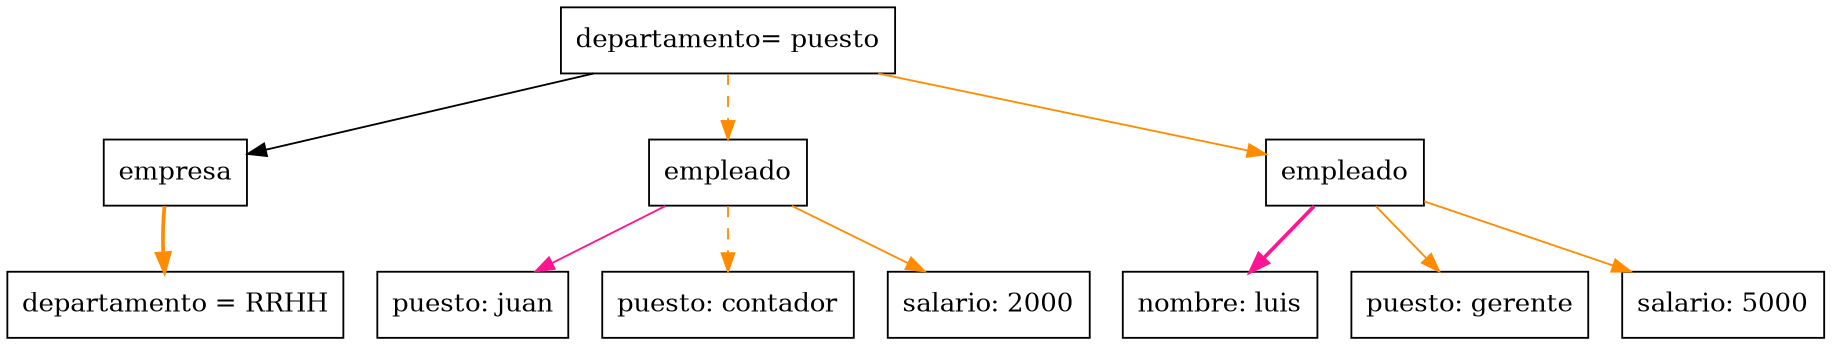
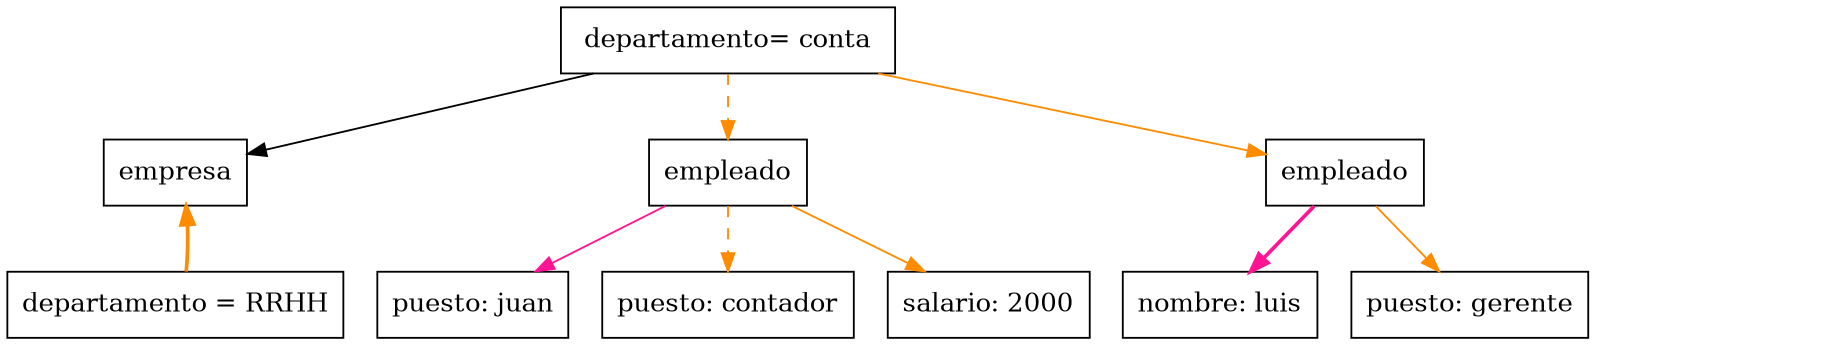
(728, 40) -> (728, 40)
(163, 230) -> (188, 248)
(1723, 305) -> none
